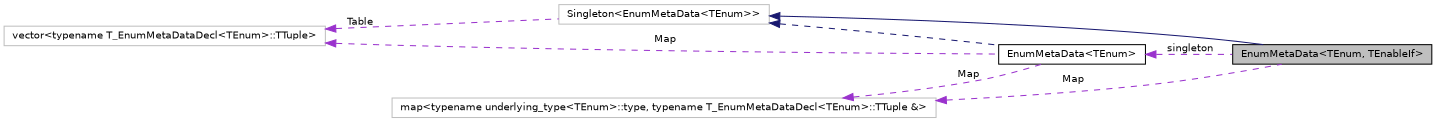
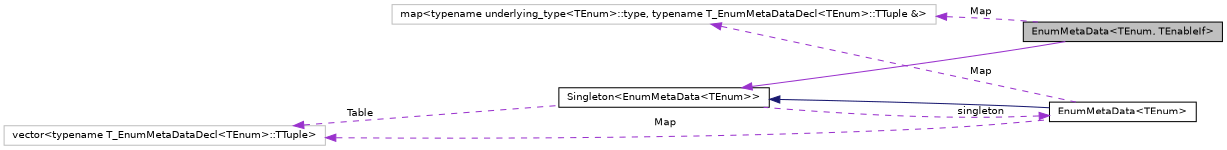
(664, 14) -> (664, 98)
(1022, 25) -> (925, 63)
(889, 34) -> (915, 103)
(1194, 54) -> (901, 116)
